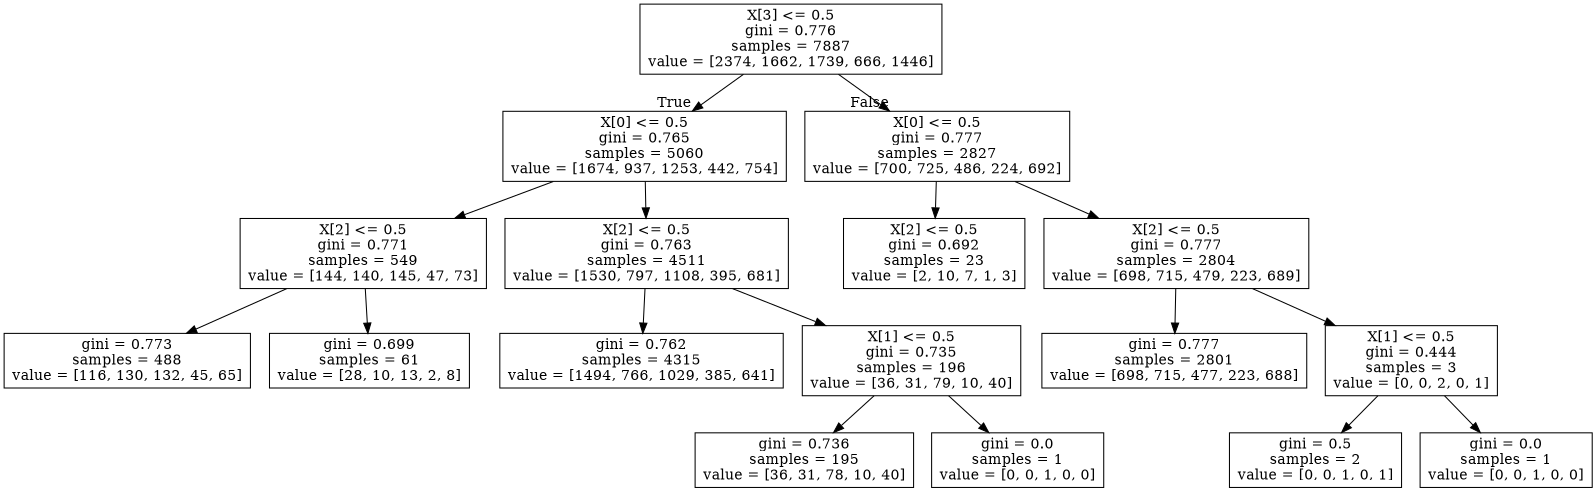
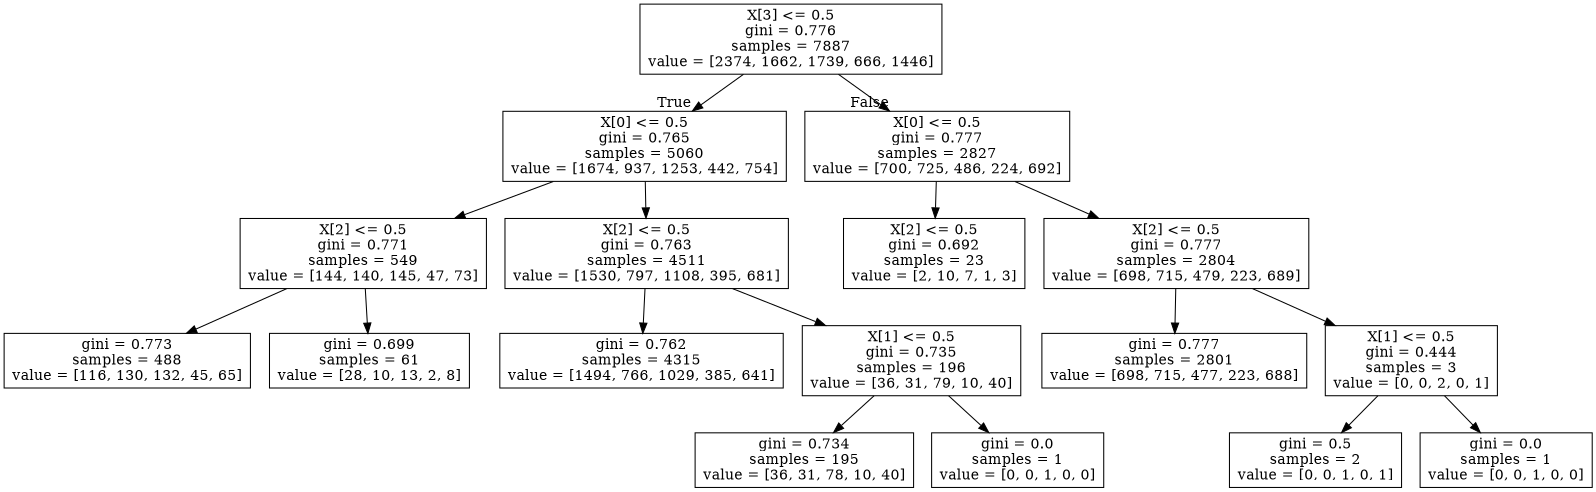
(804, 460) -> (804, 460)
